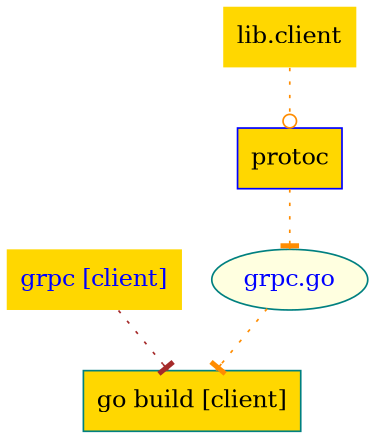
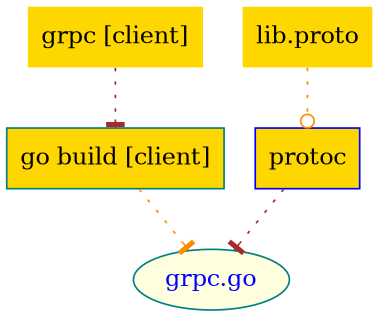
(290, 37) -> (307, 37)
(290, 215) -> (262, 216)
(94, 280) -> (115, 37)
(244, 336) -> (161, 216)
